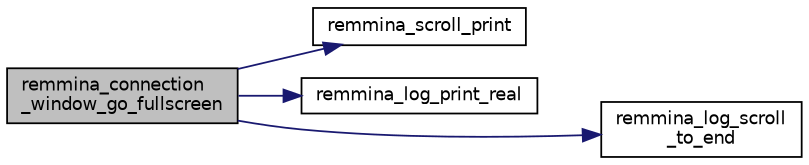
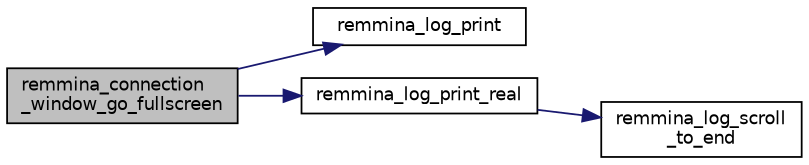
(419, 27) -> (419, 27)
(410, 136) -> (560, 113)
